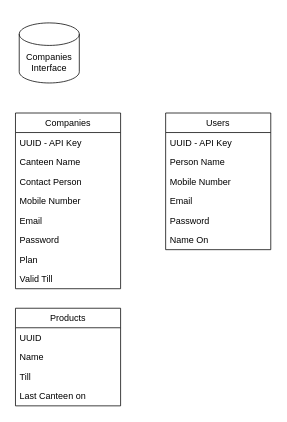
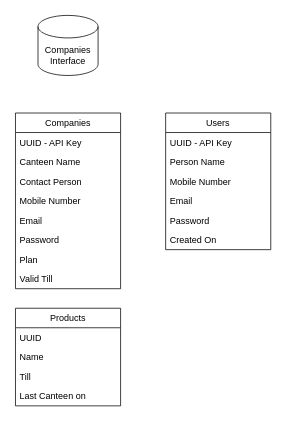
(49, 53) -> (68, 45)
(186, 240) -> (194, 240)
